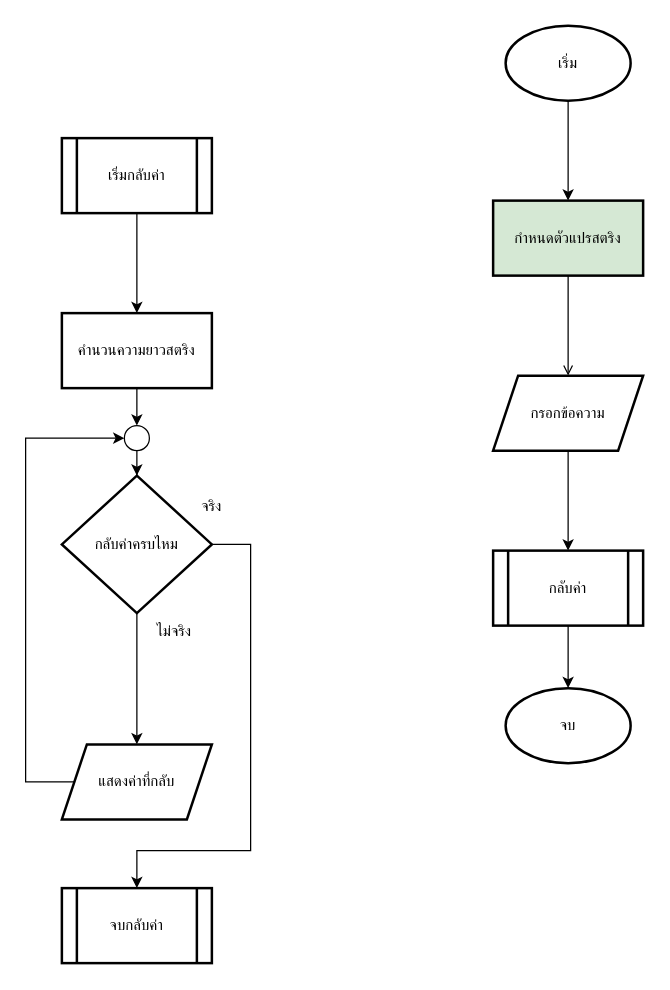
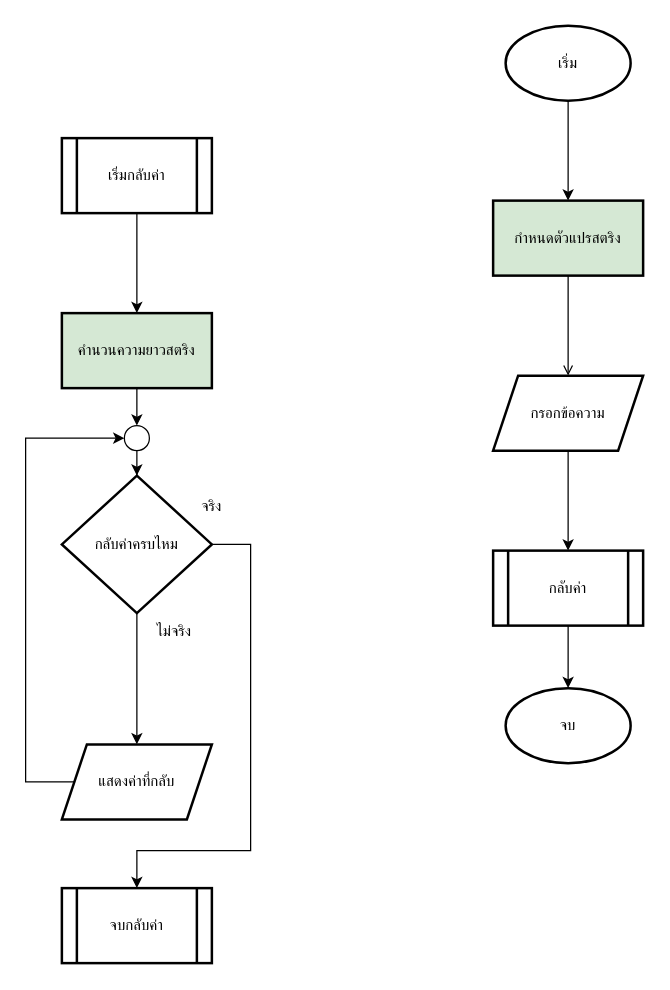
(137, 351) -> (137, 351)
